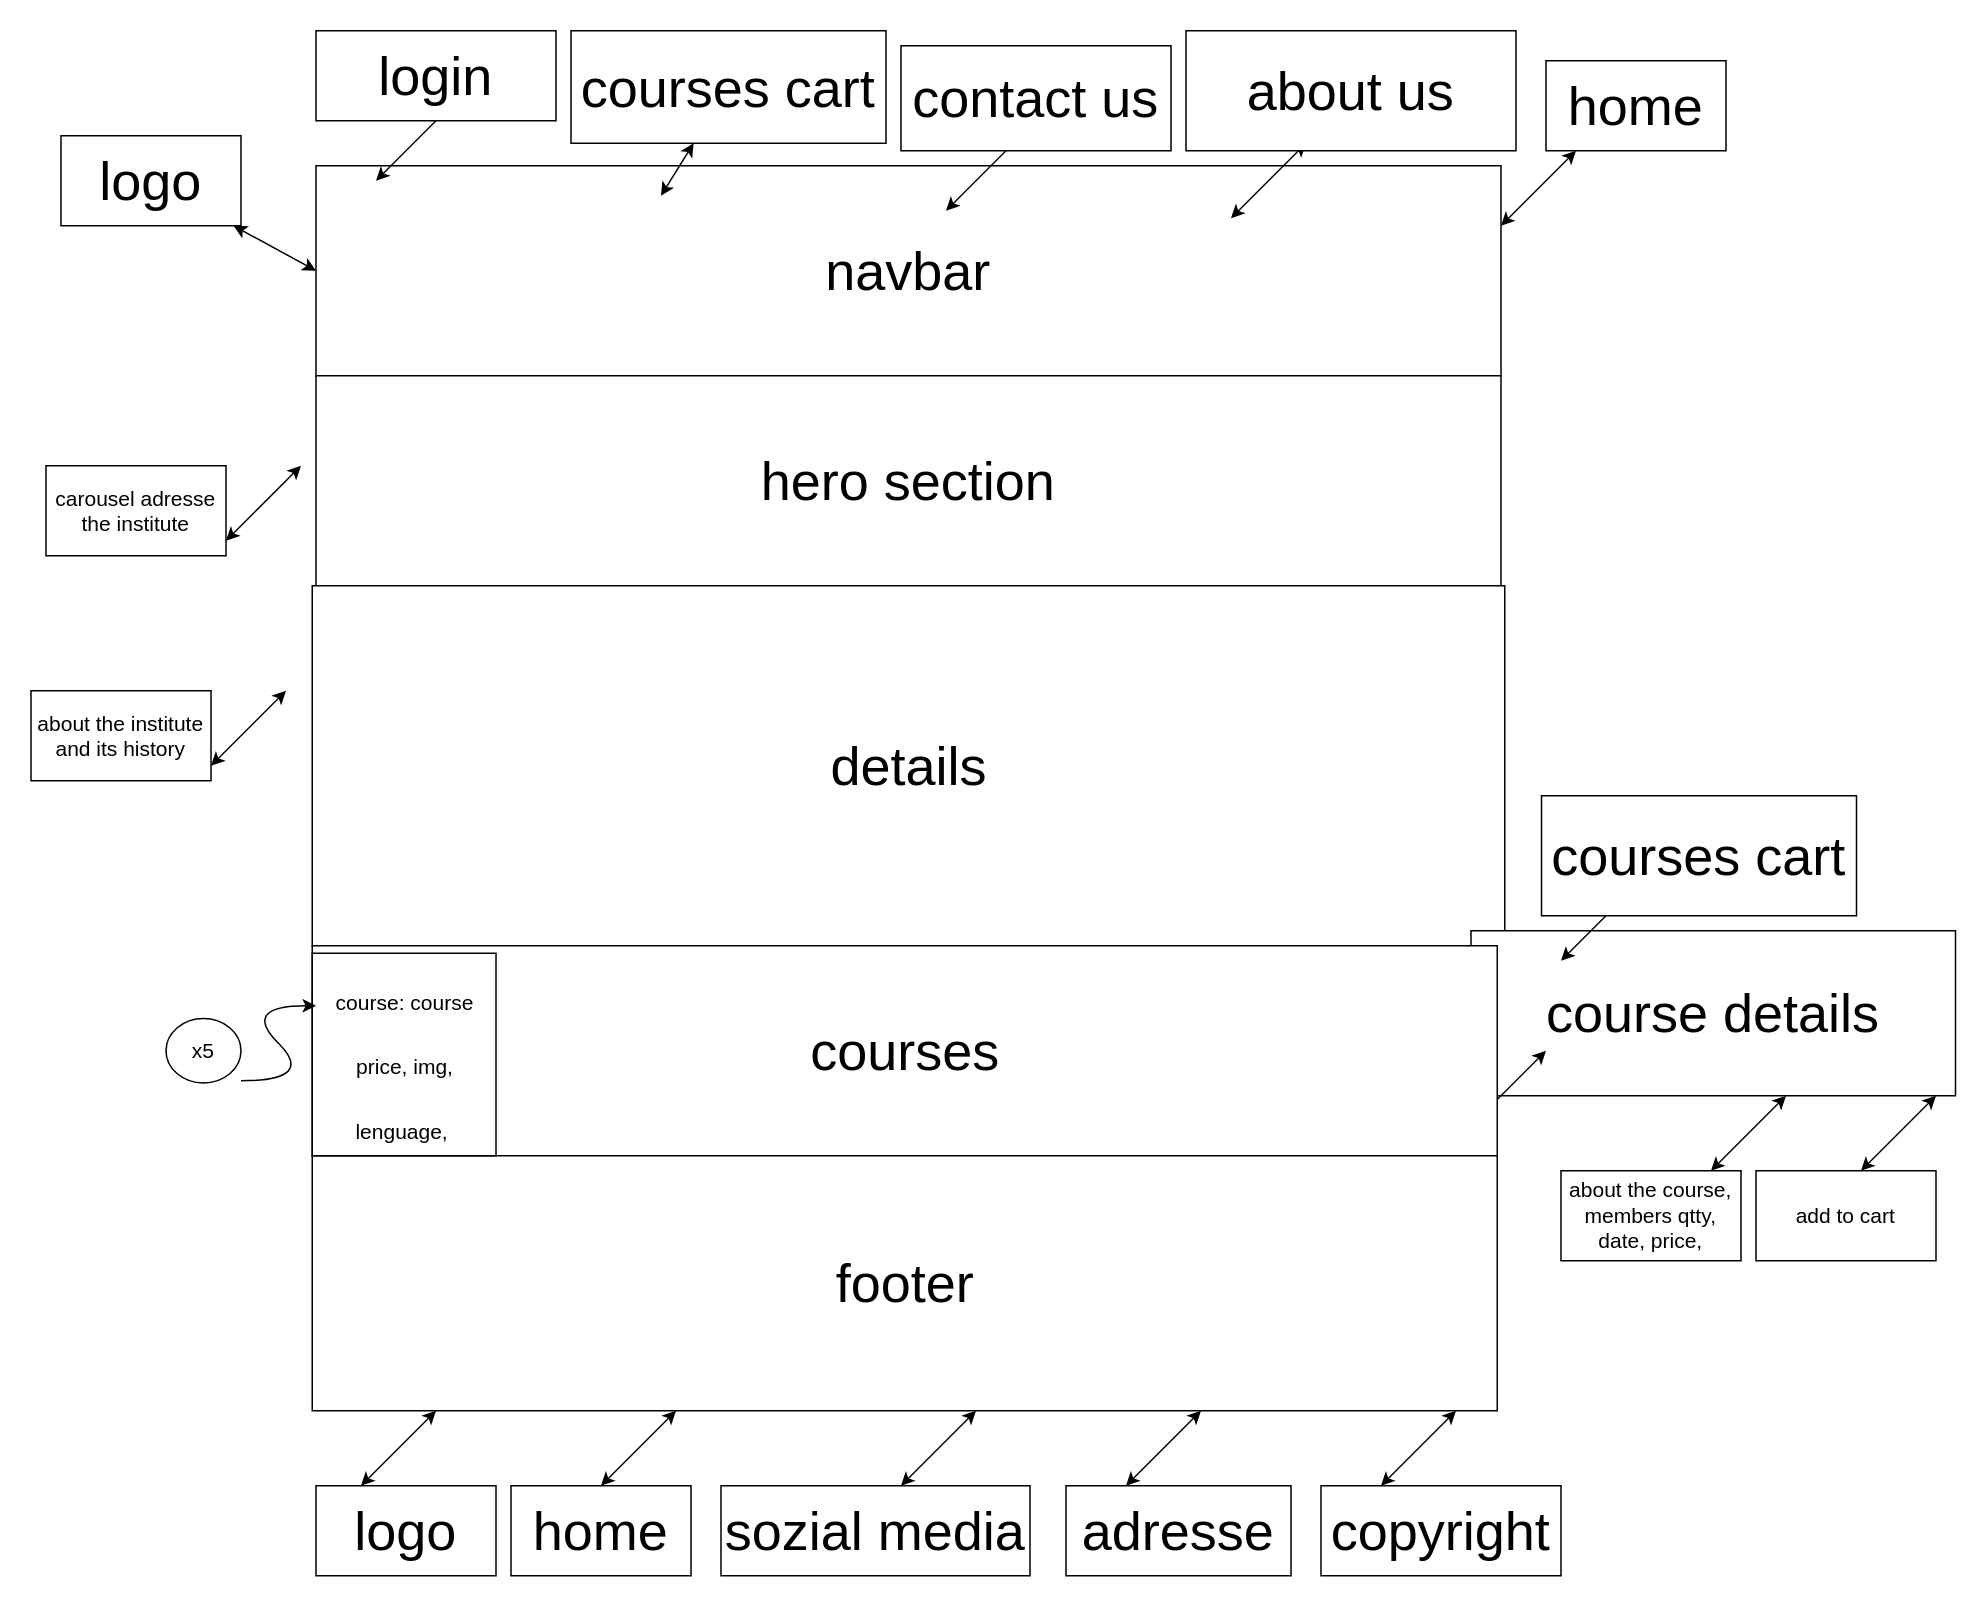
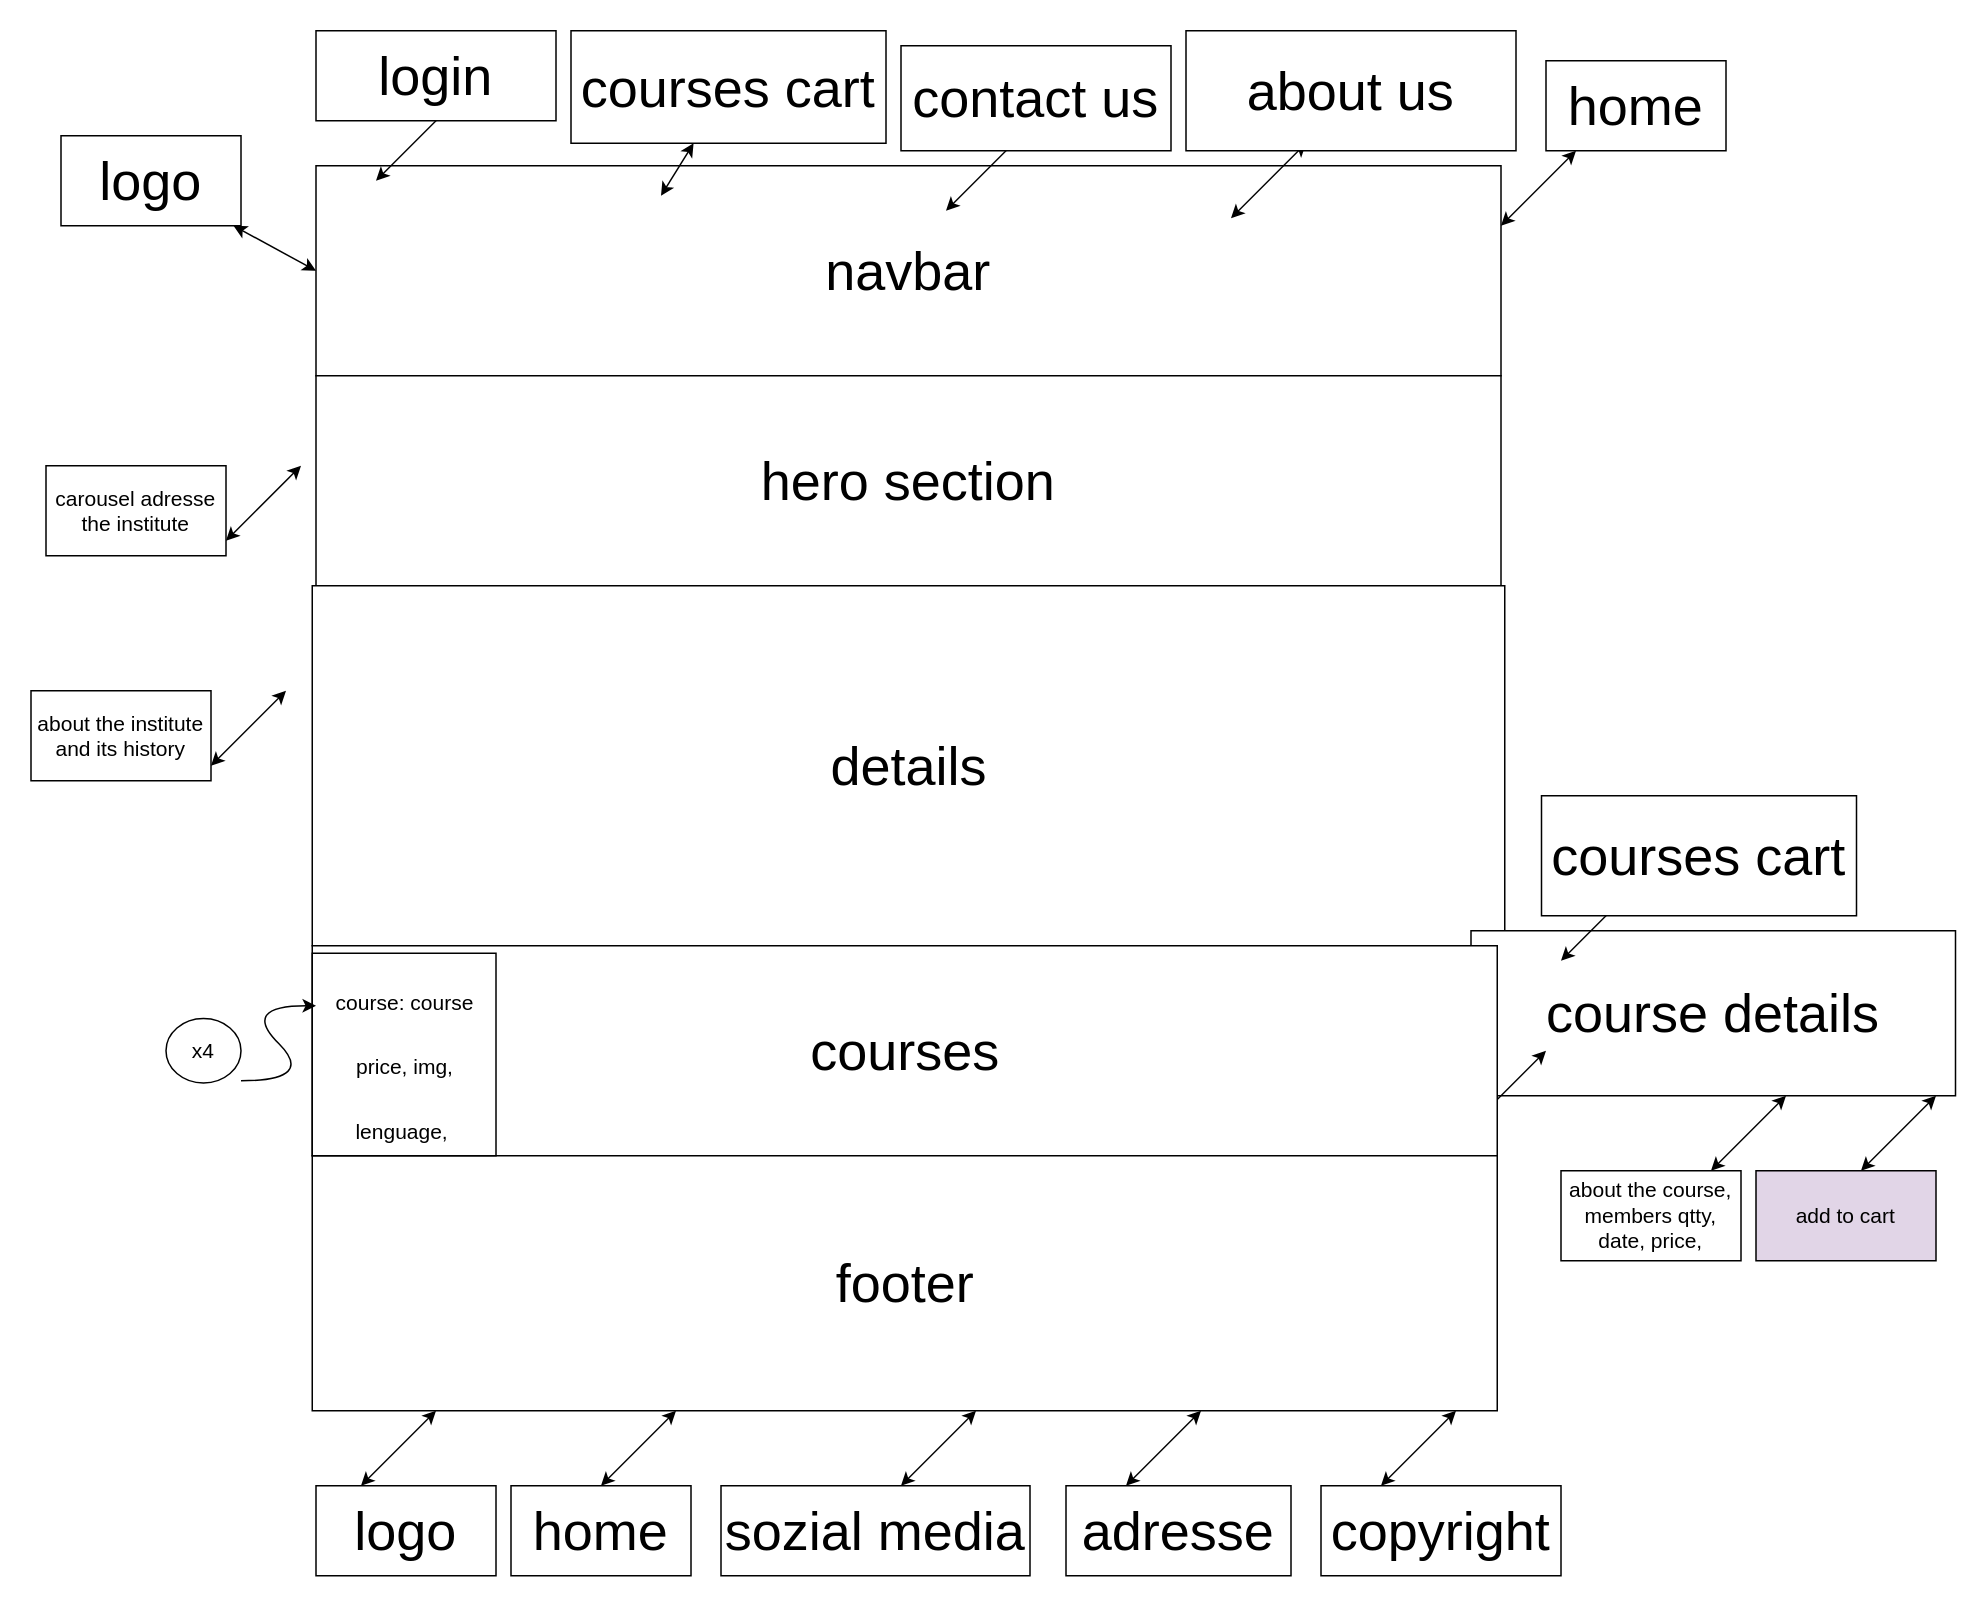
(203, 1051) -> (203, 1051)
(1846, 1216) -> (1846, 1216)
